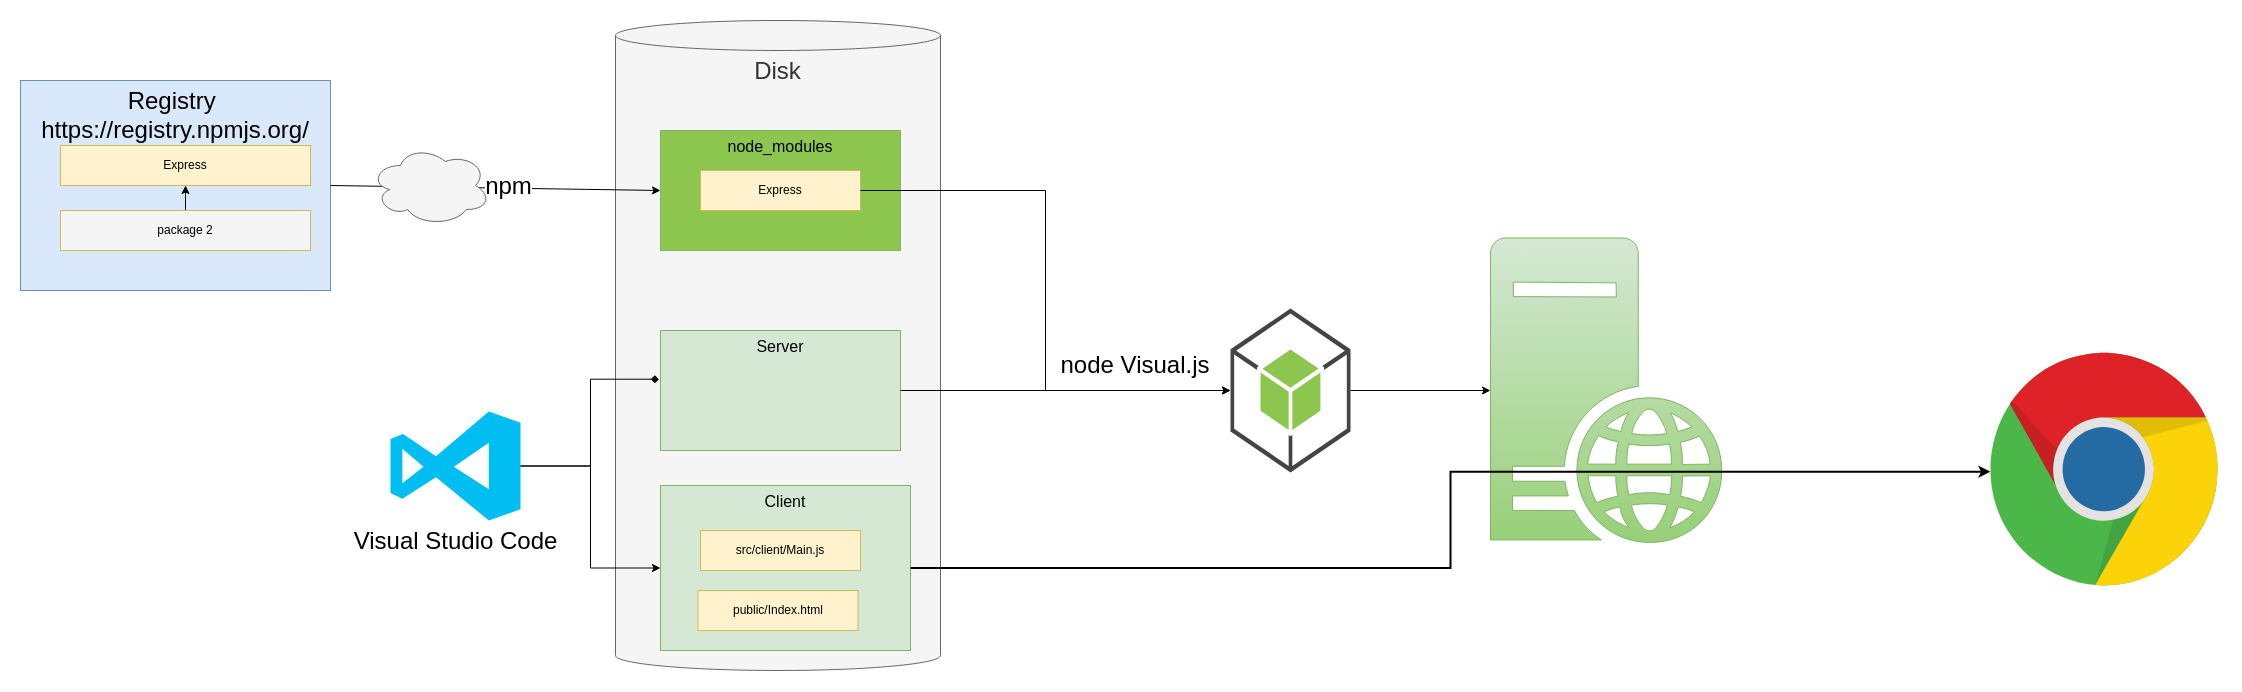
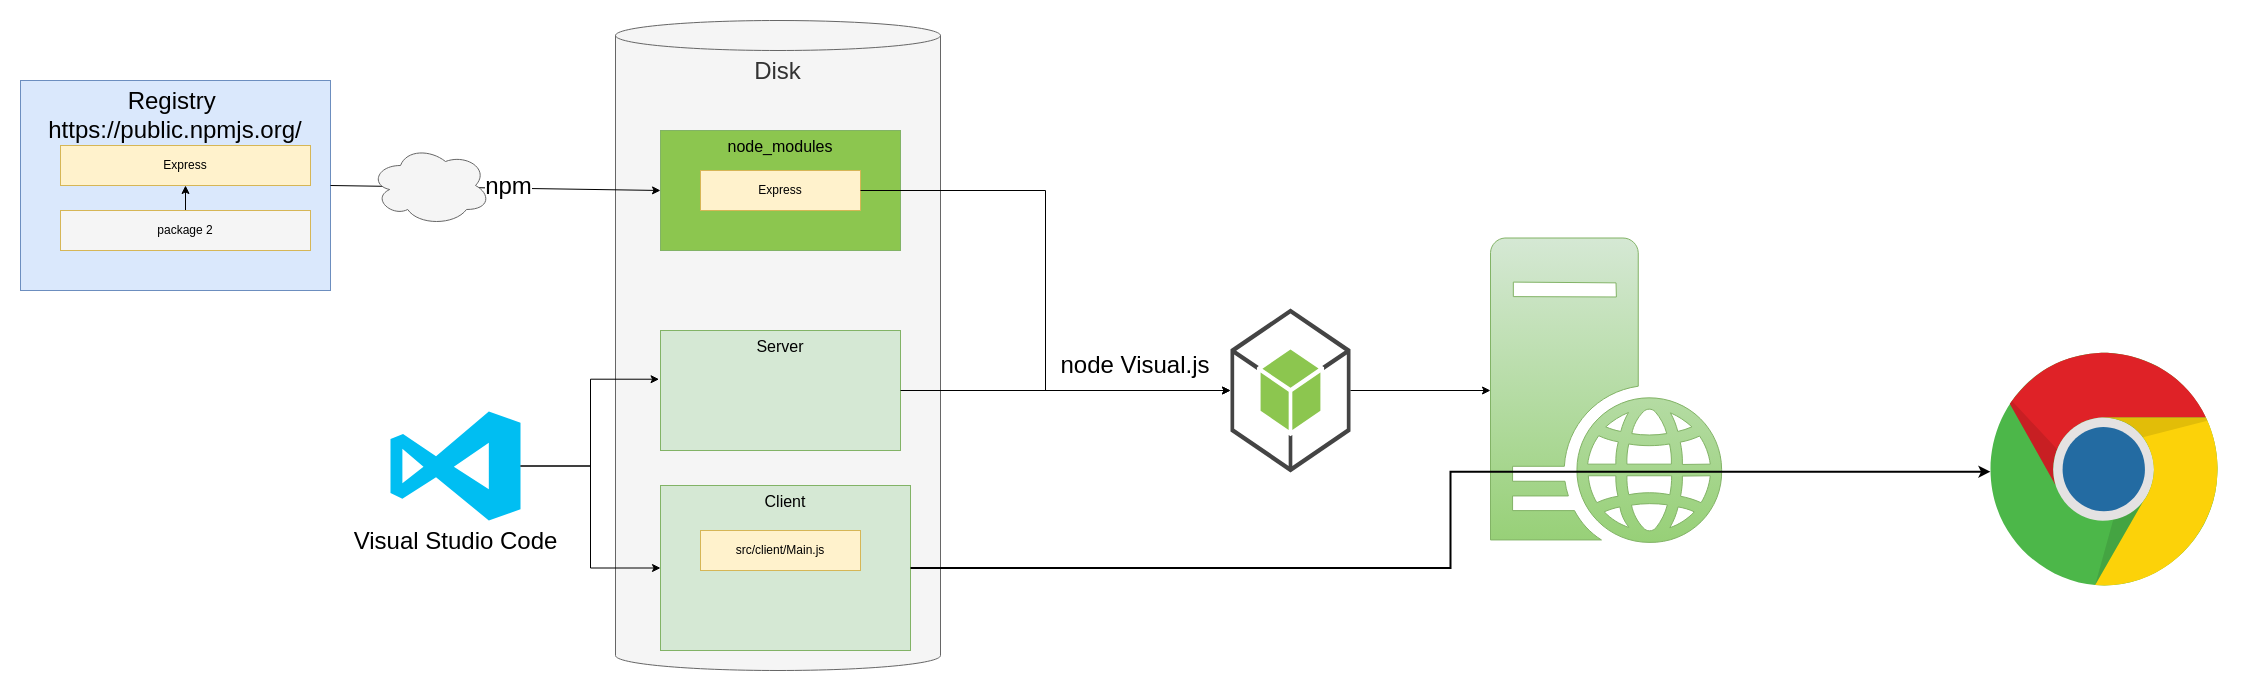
(176, 131) -> (176, 116)
(650, 379) -> (651, 379)
(778, 611) -> none
